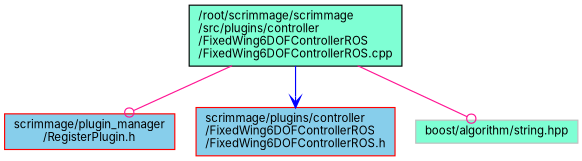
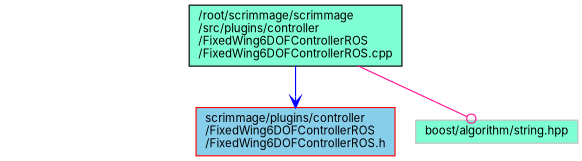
(90, 132) -> none
